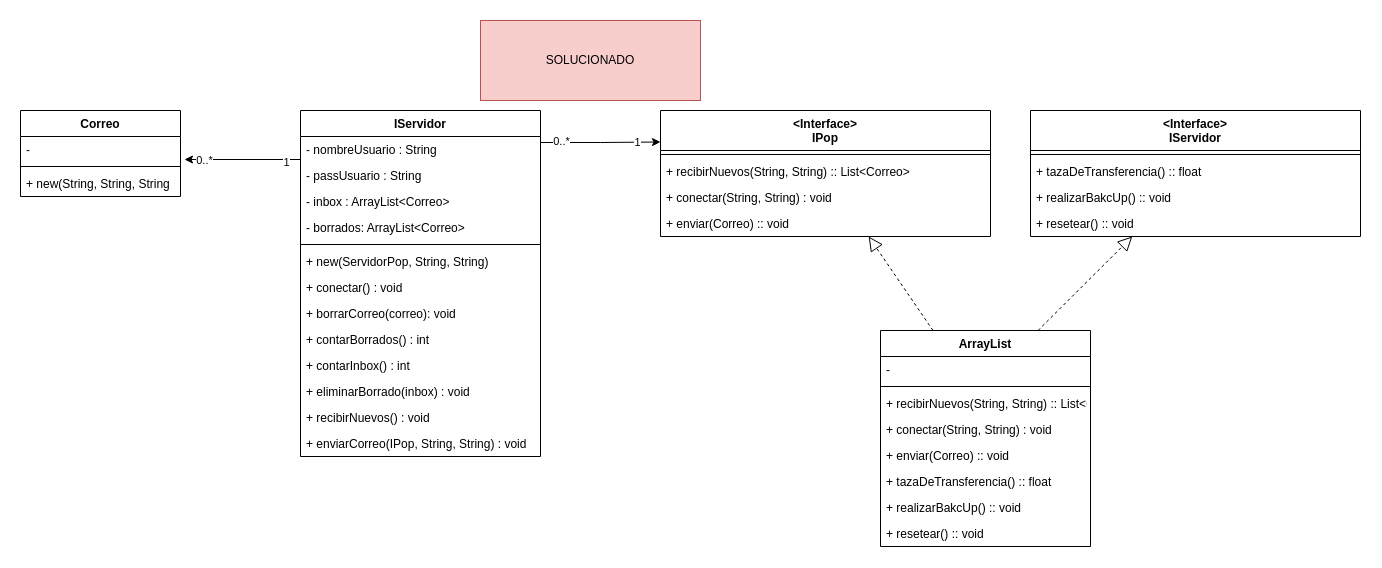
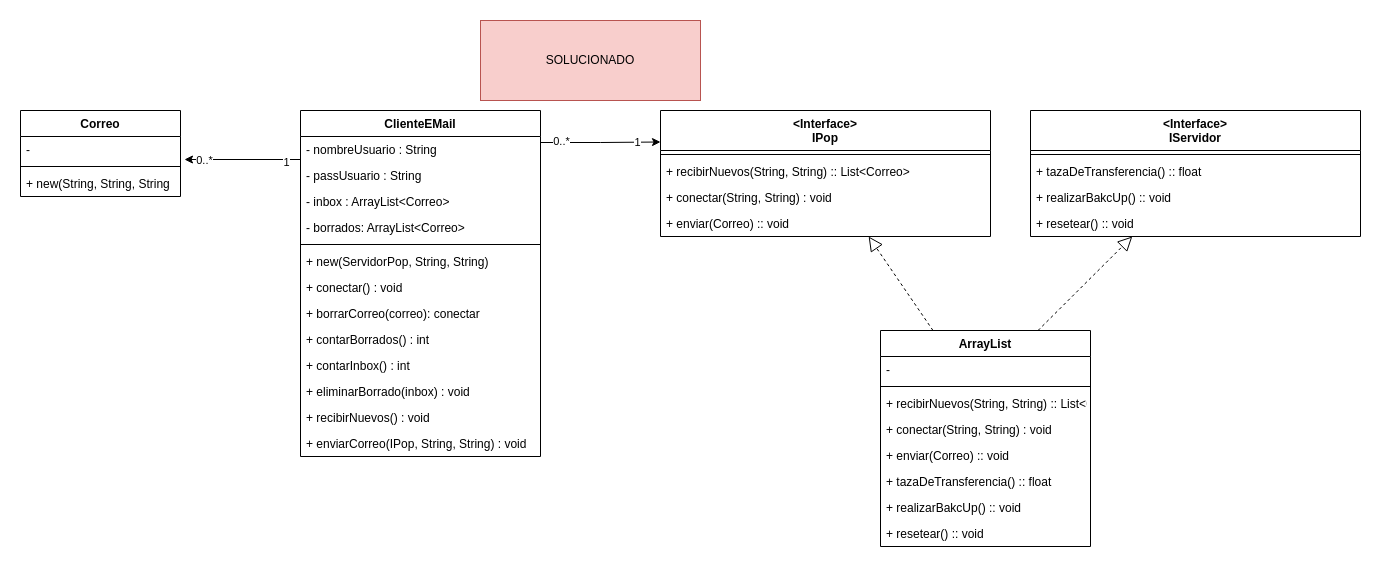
(420, 124) -> (420, 124)
(394, 314) -> (409, 314)
